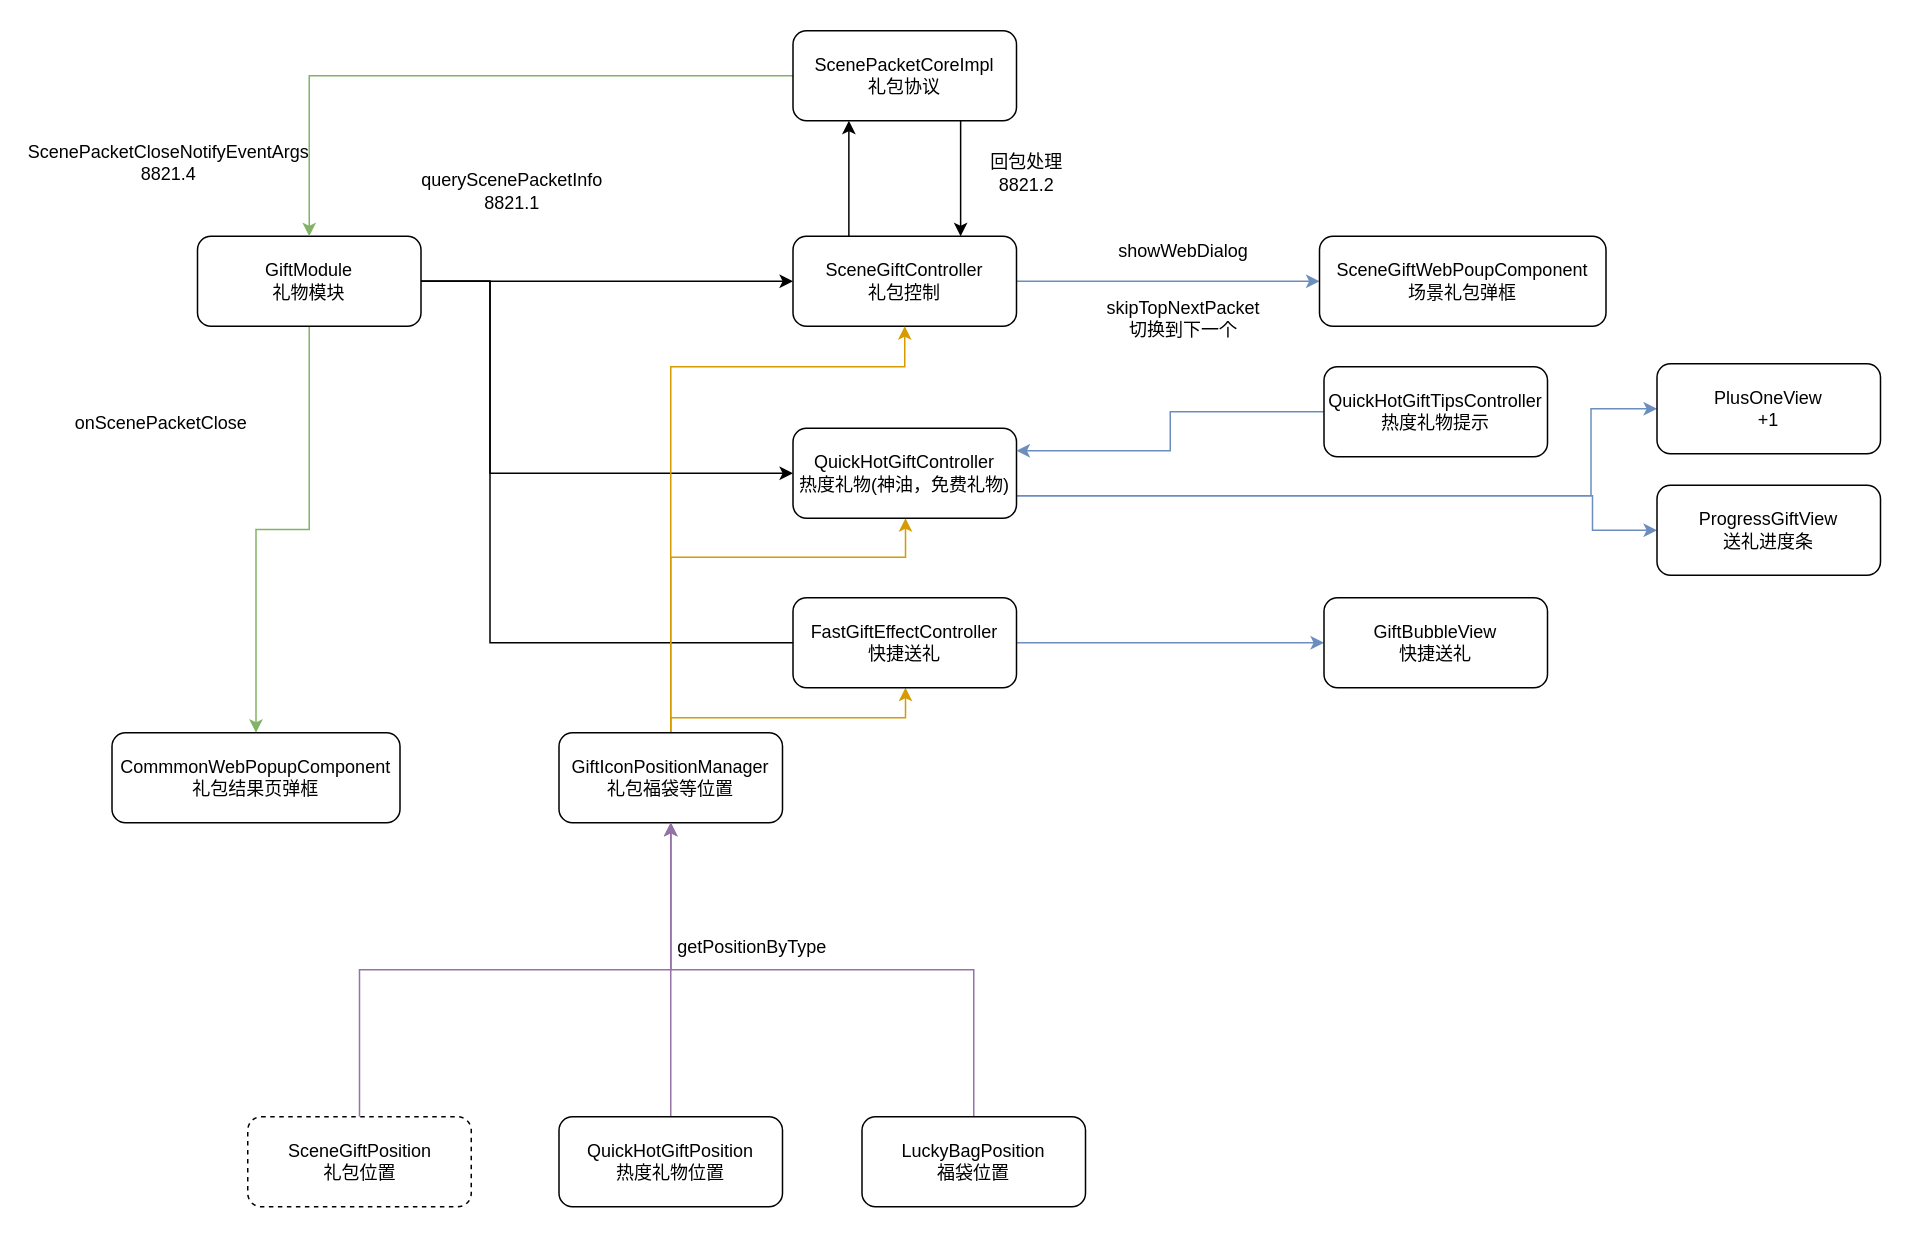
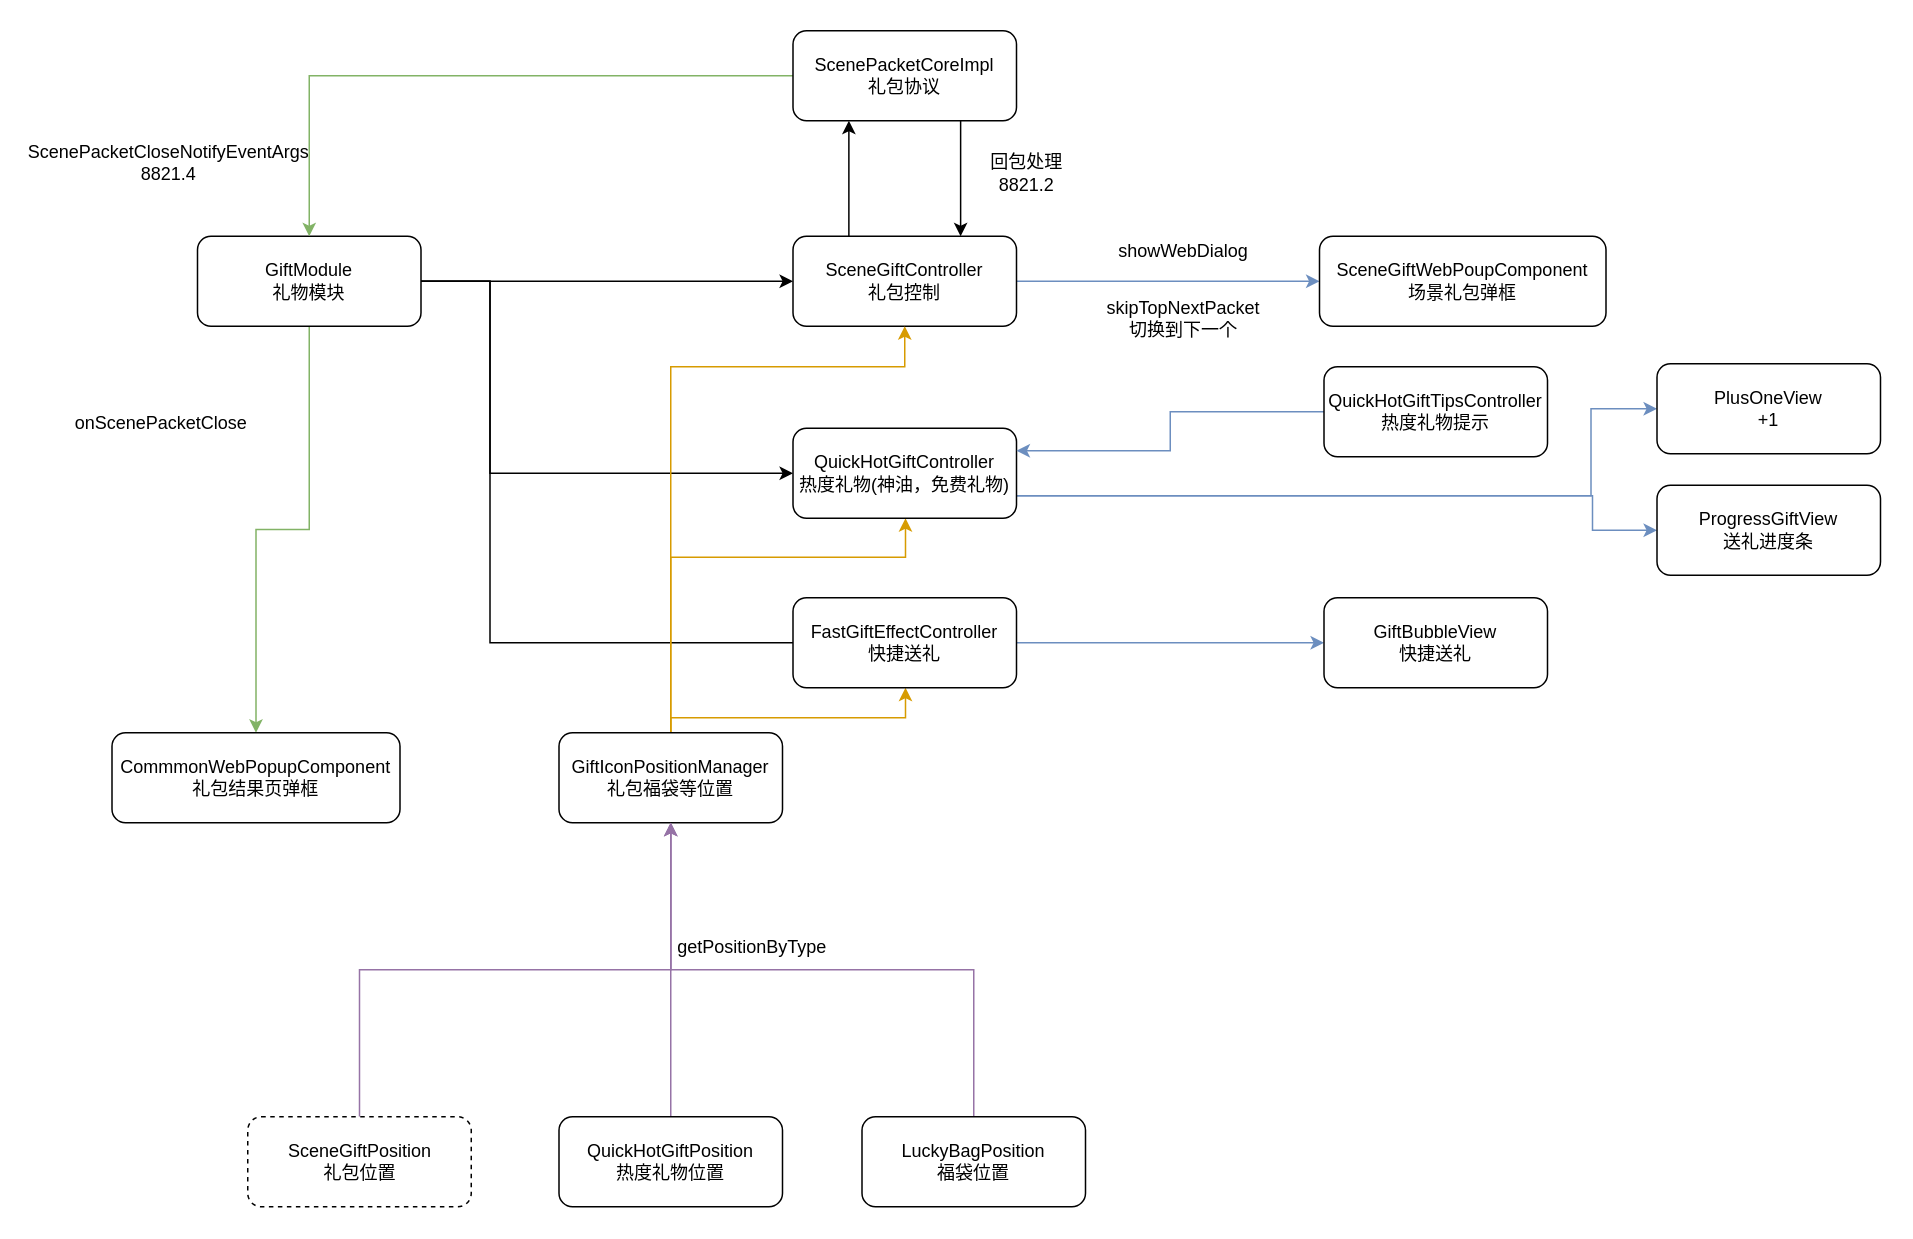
(512, 191) -> none
